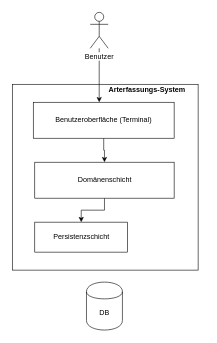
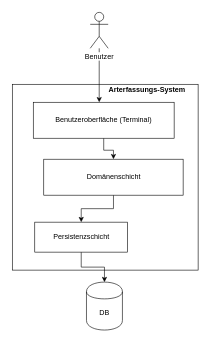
(105, 180) -> (114, 177)
none -> (105, 271)
